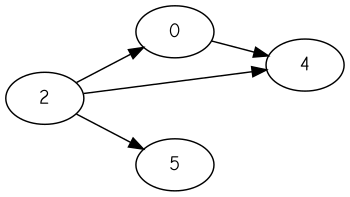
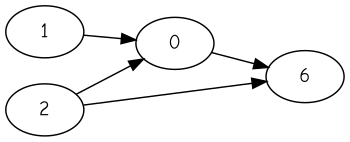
none -> (45, 32)
(305, 65) -> (305, 77)
(175, 165) -> none
